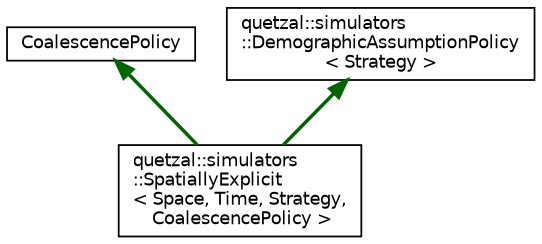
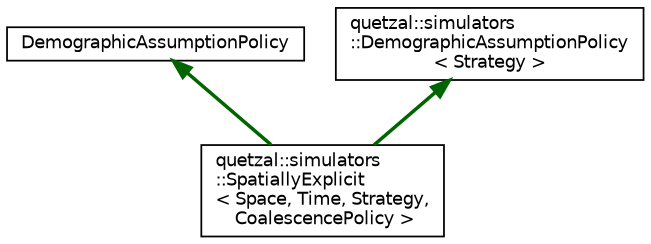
(101, 44) -> (156, 44)
